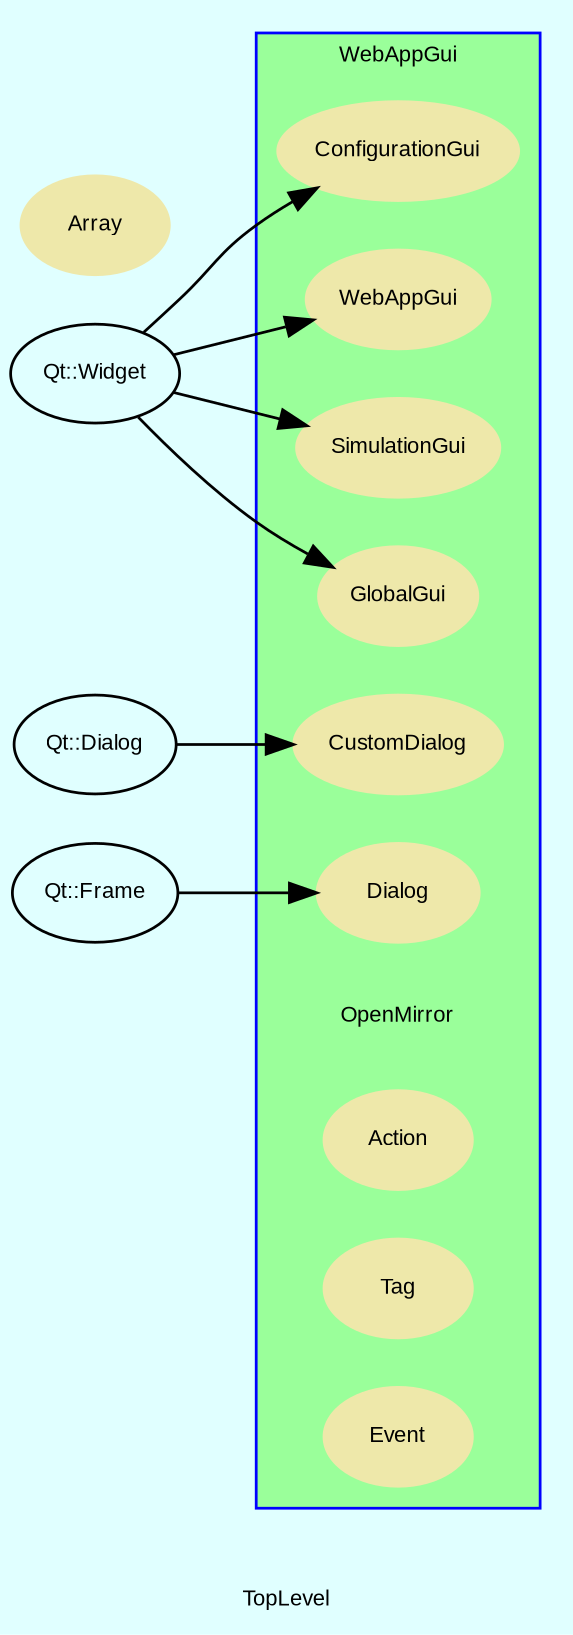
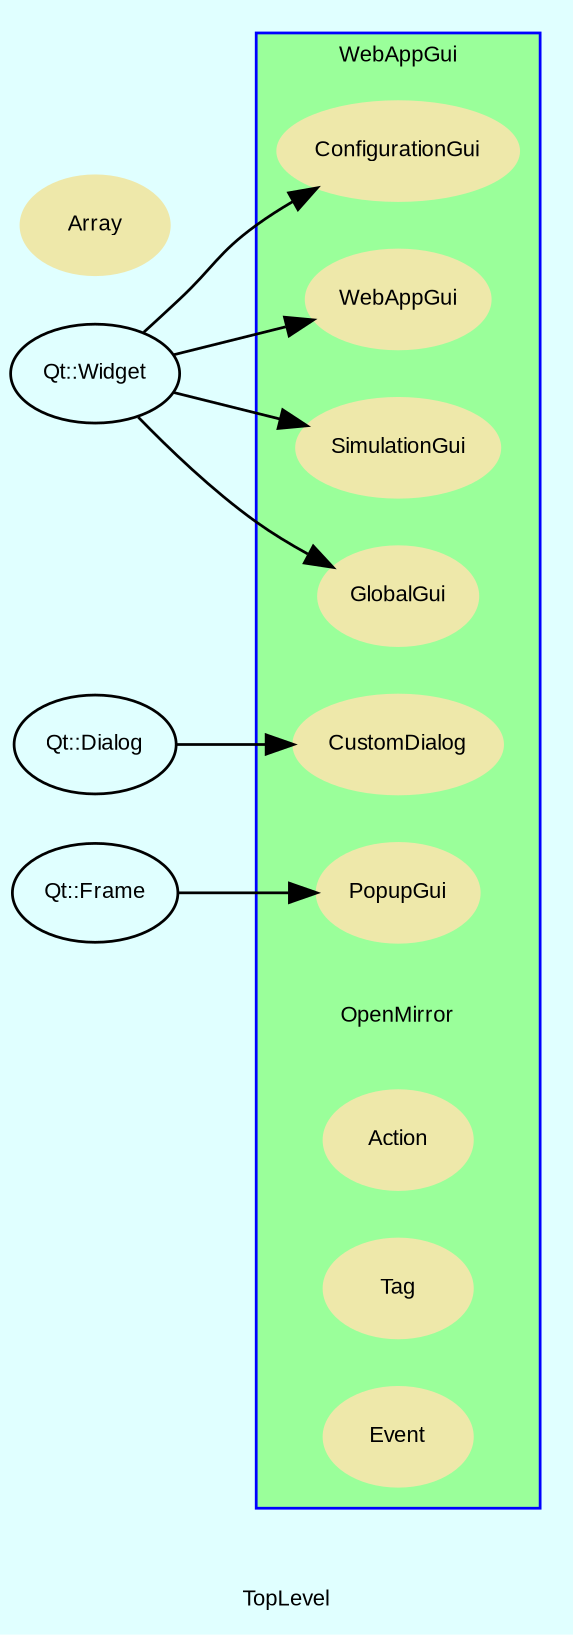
(398, 893) -> (398, 893)
